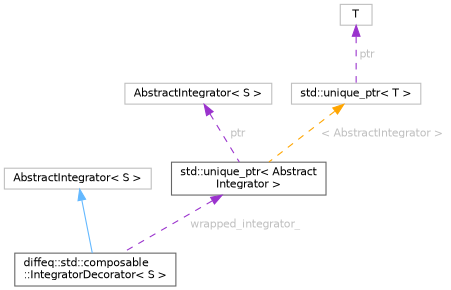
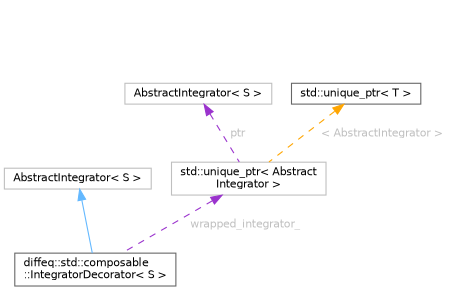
(356, 15) -> none
(356, 94) -> (356, 94)
(249, 179) -> (249, 179)
